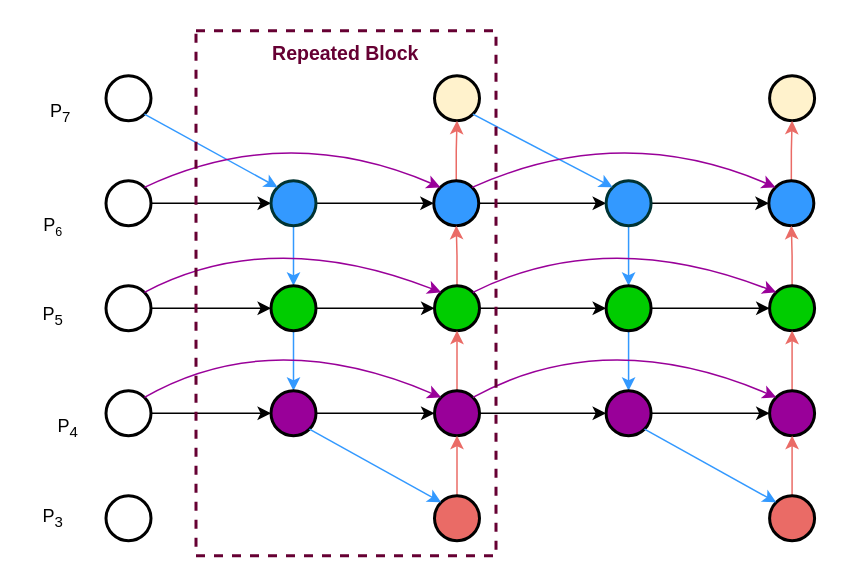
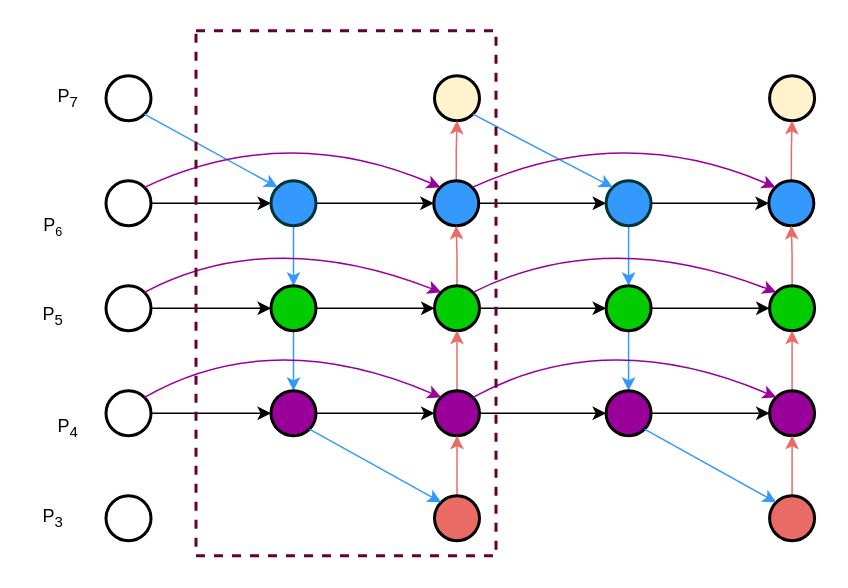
(346, 53) -> none
(61, 113) -> (68, 98)
